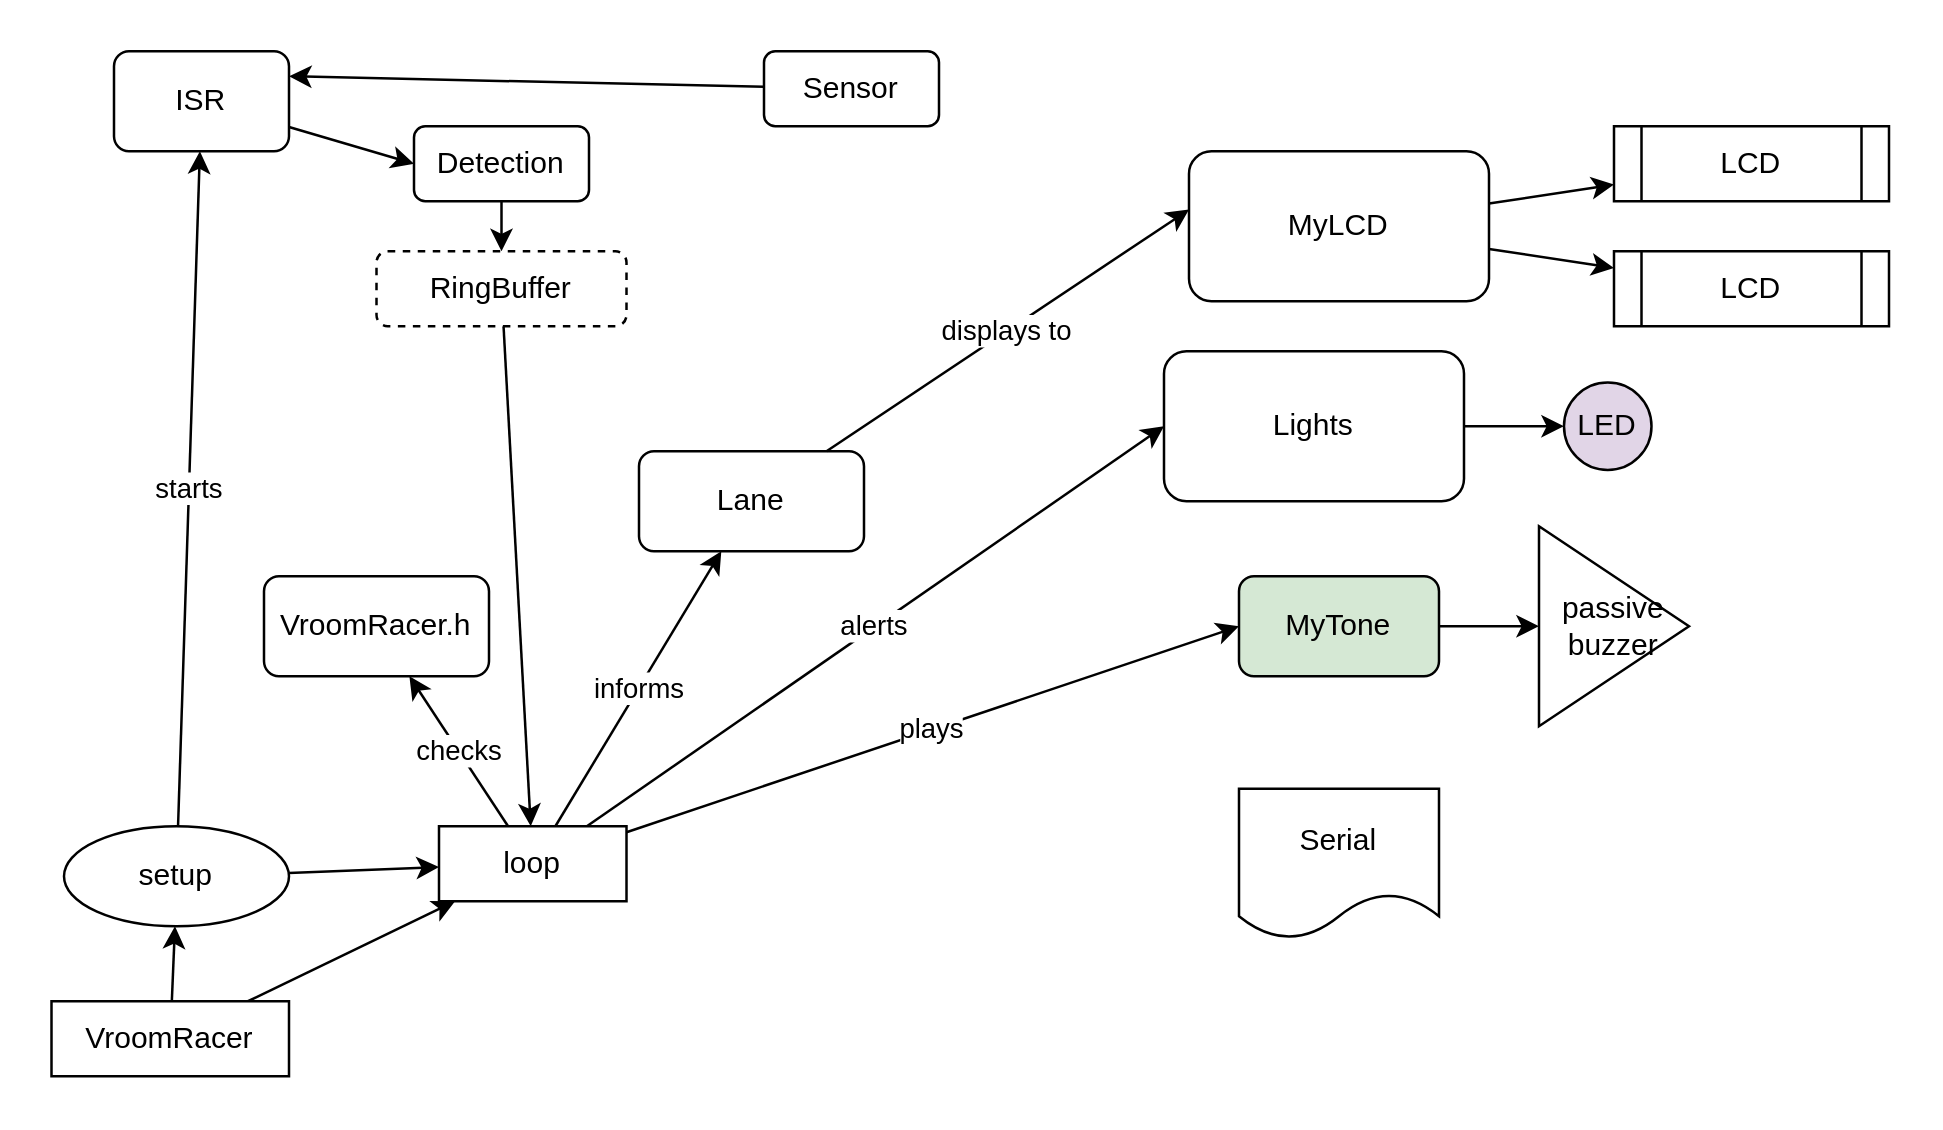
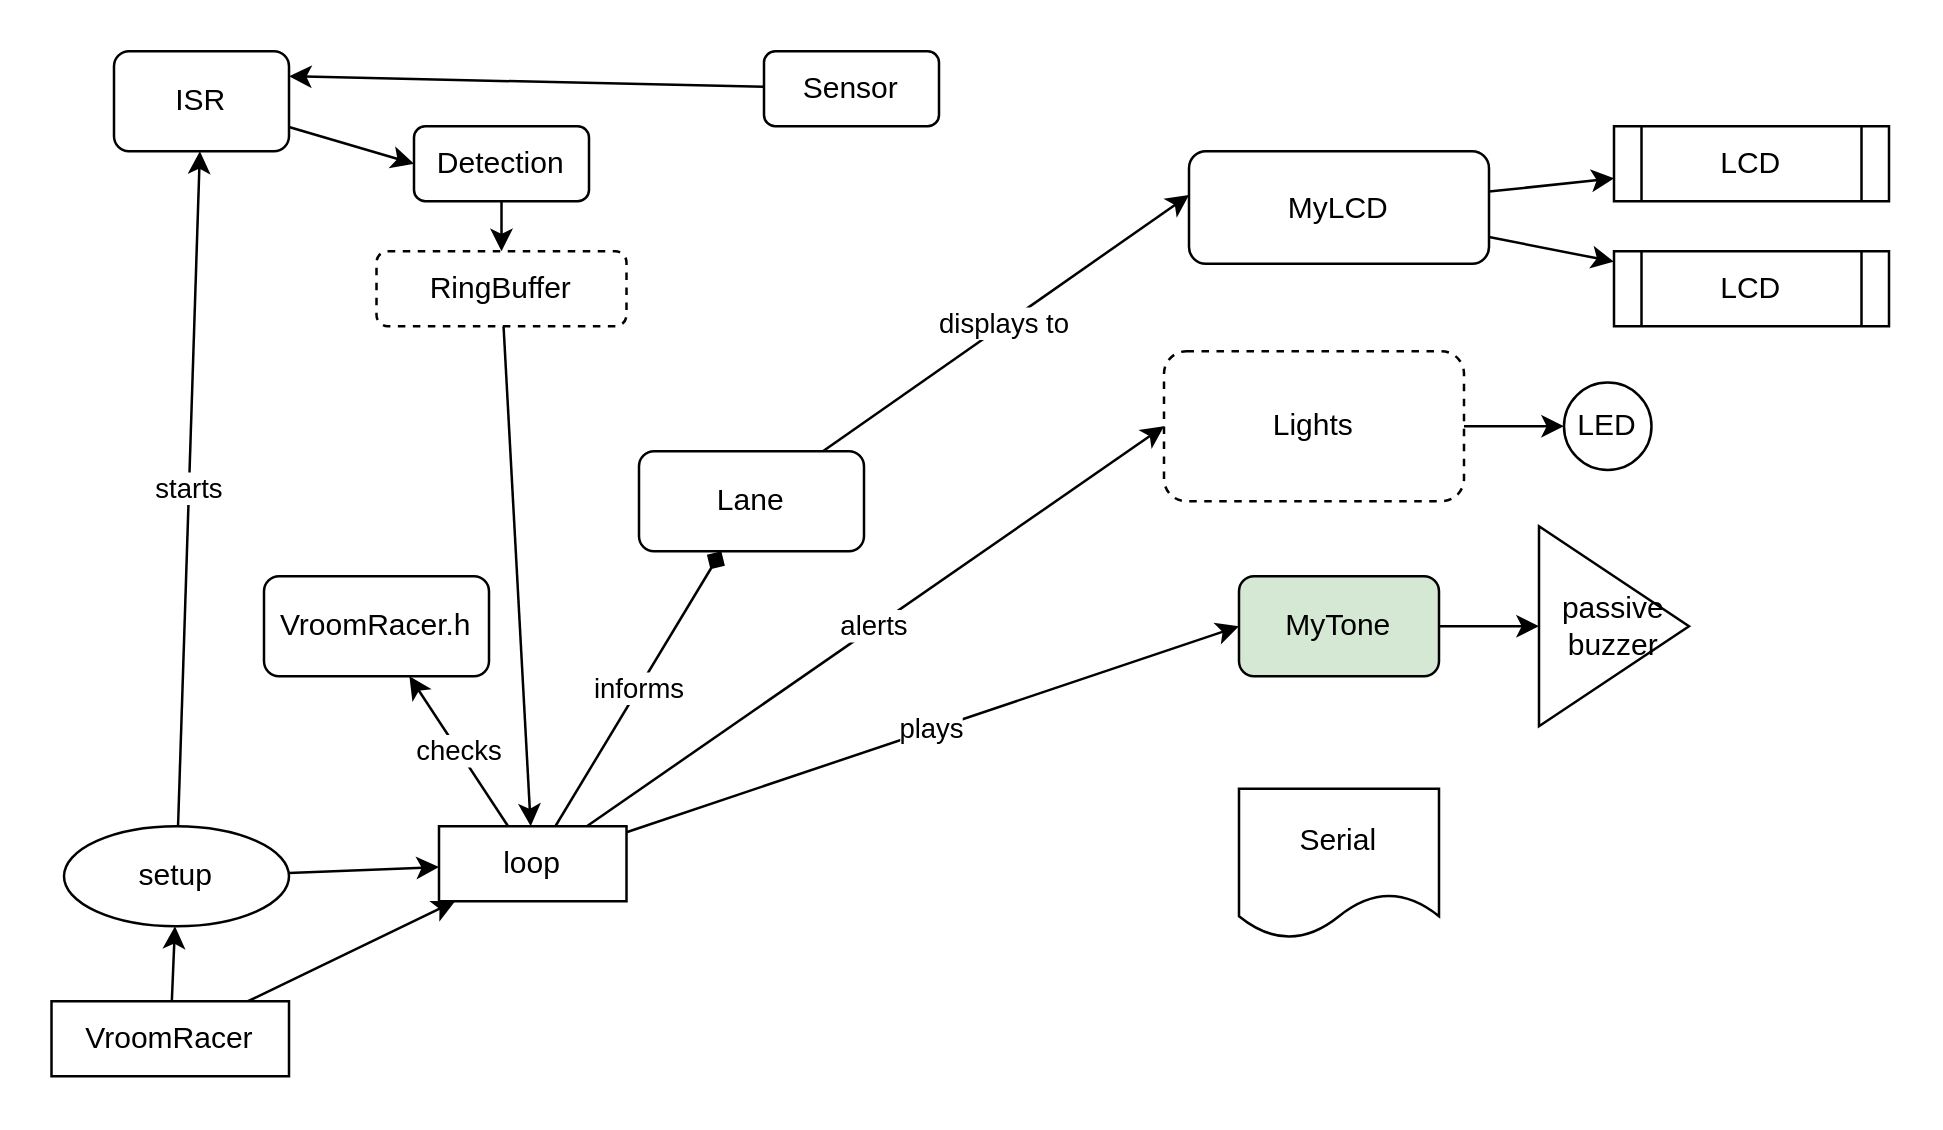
(1339, 226) -> (1339, 208)
(1314, 426) -> (1314, 426)
(1608, 426) -> (1608, 426)
(711, 568) -> (710, 569)
